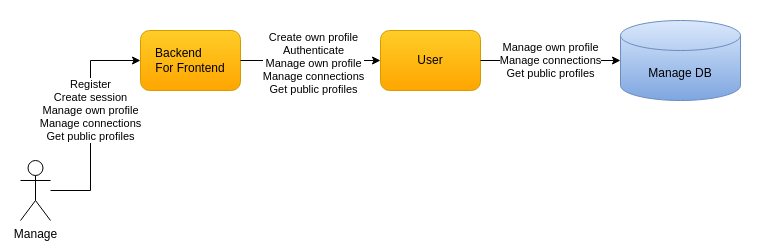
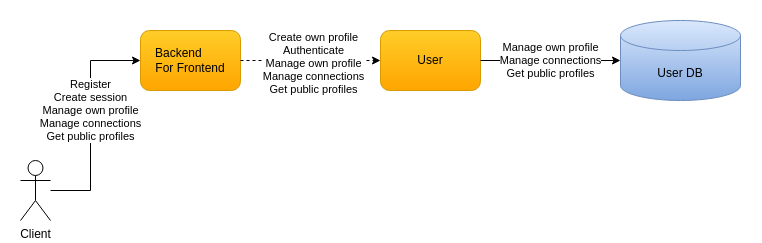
(253, 61) -> (253, 61)
(681, 74) -> (681, 74)
(36, 235) -> (36, 235)
